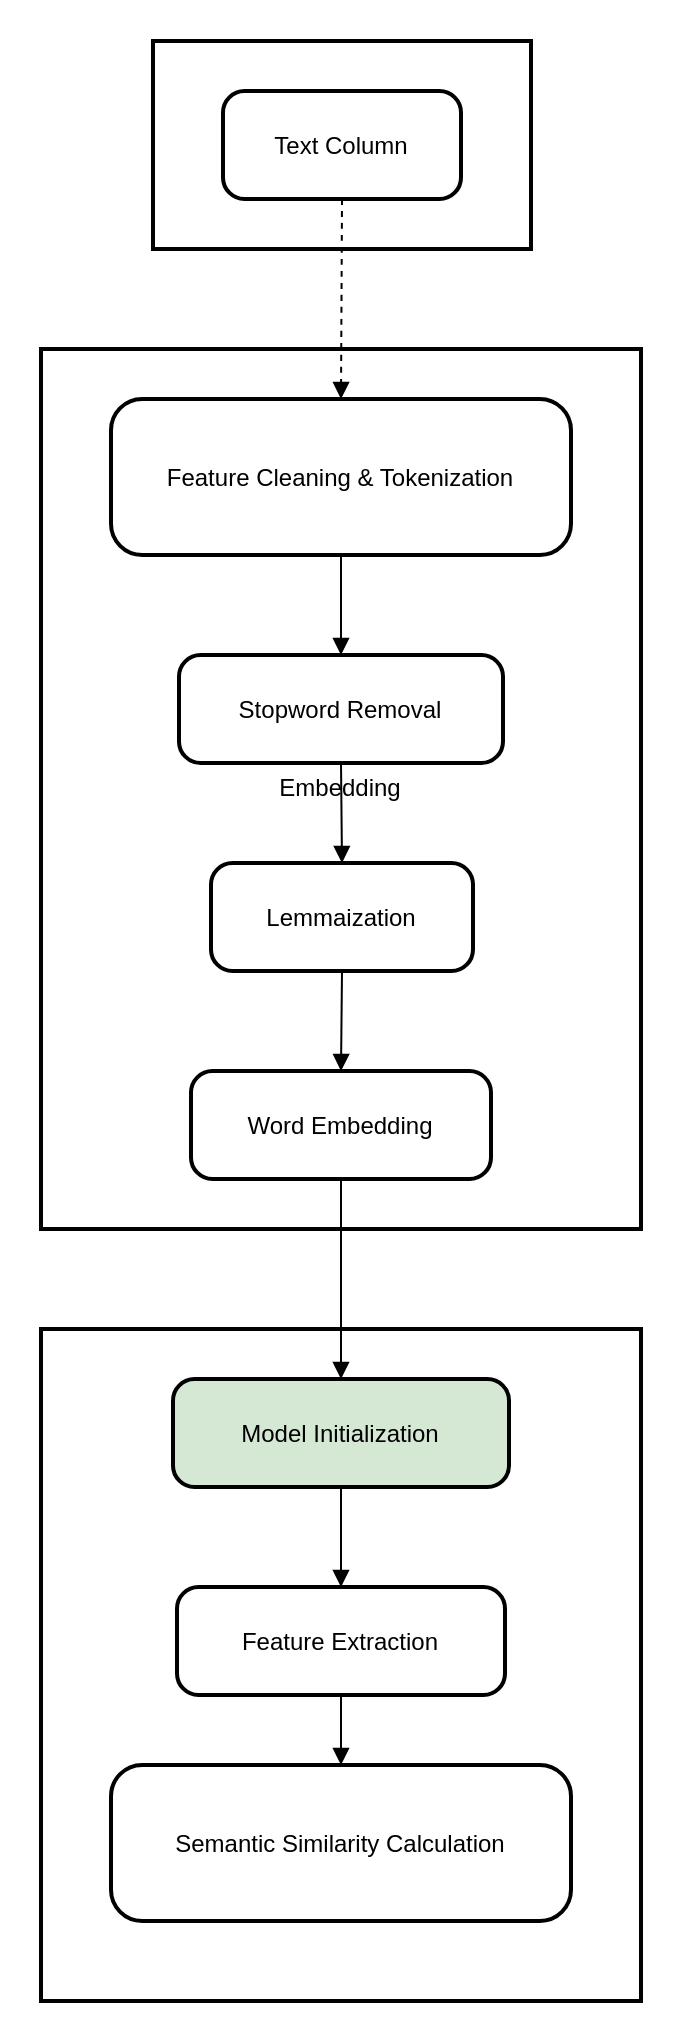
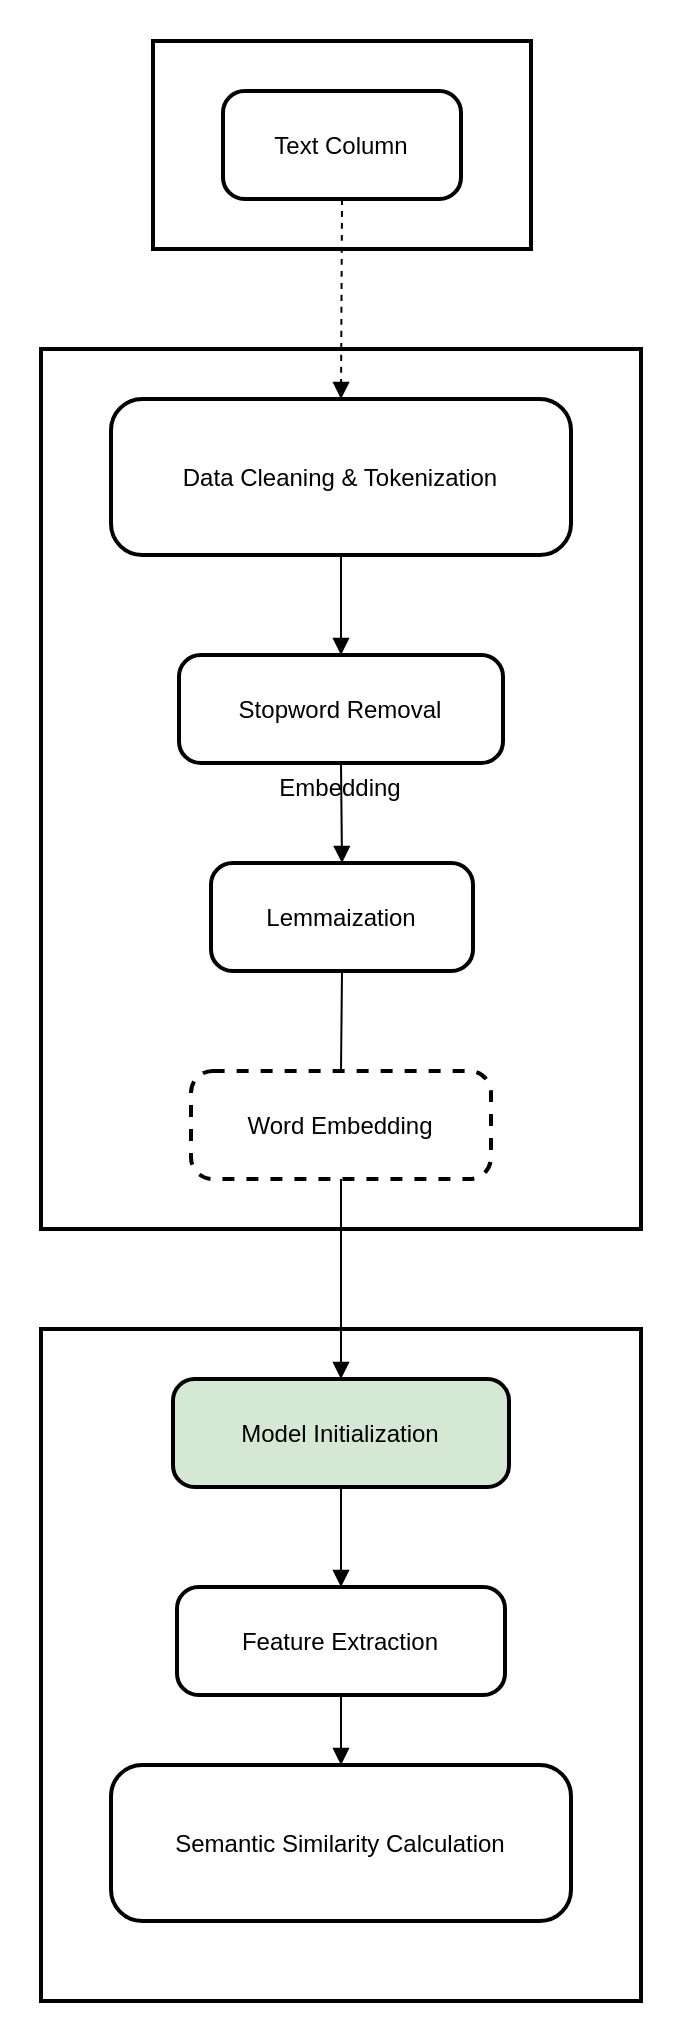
(340, 478) -> (340, 478)
(341, 1053) -> (341, 1060)
(341, 1125) -> (341, 1125)
